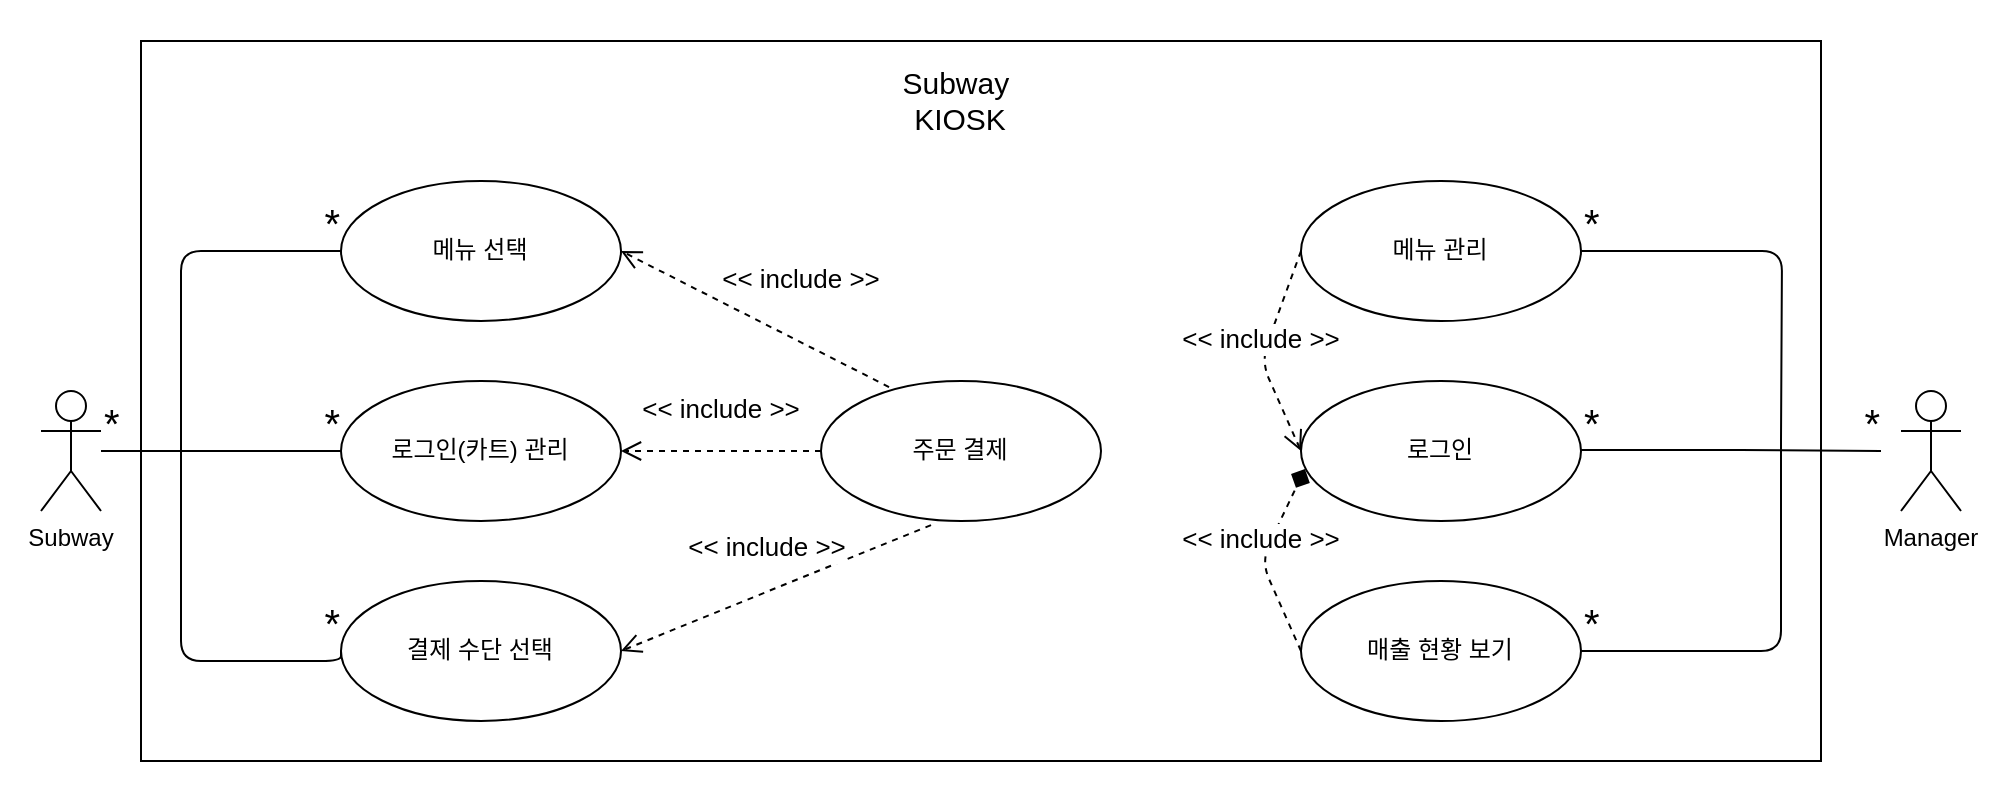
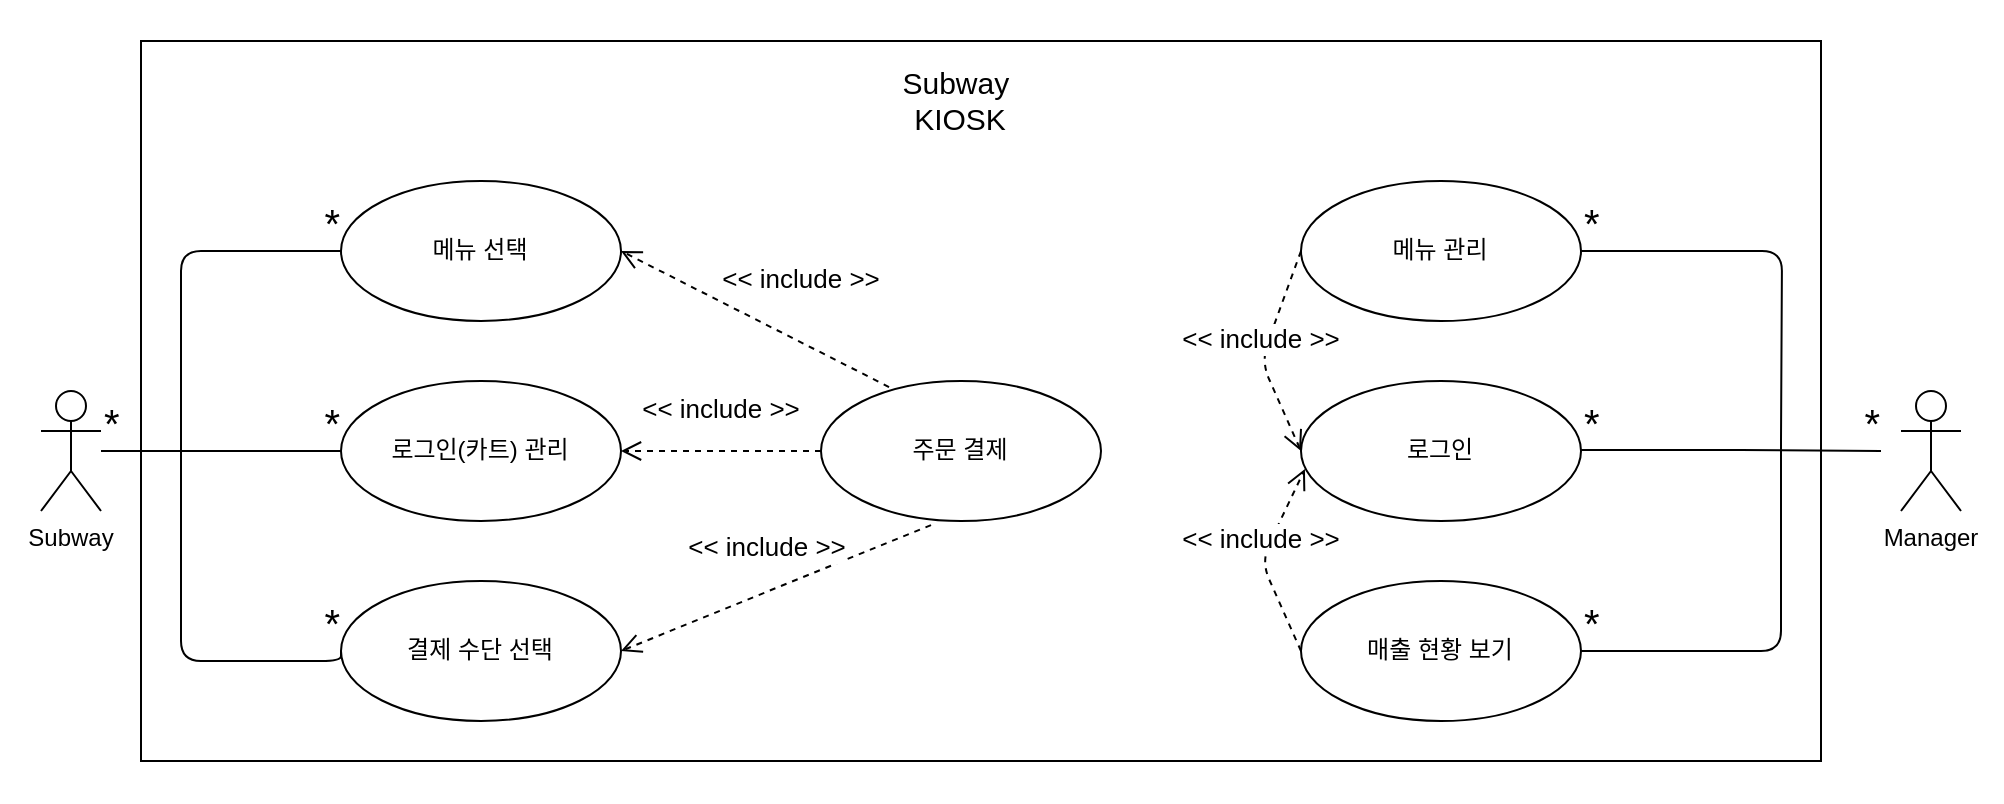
(1296, 488) -> (1299, 481)
